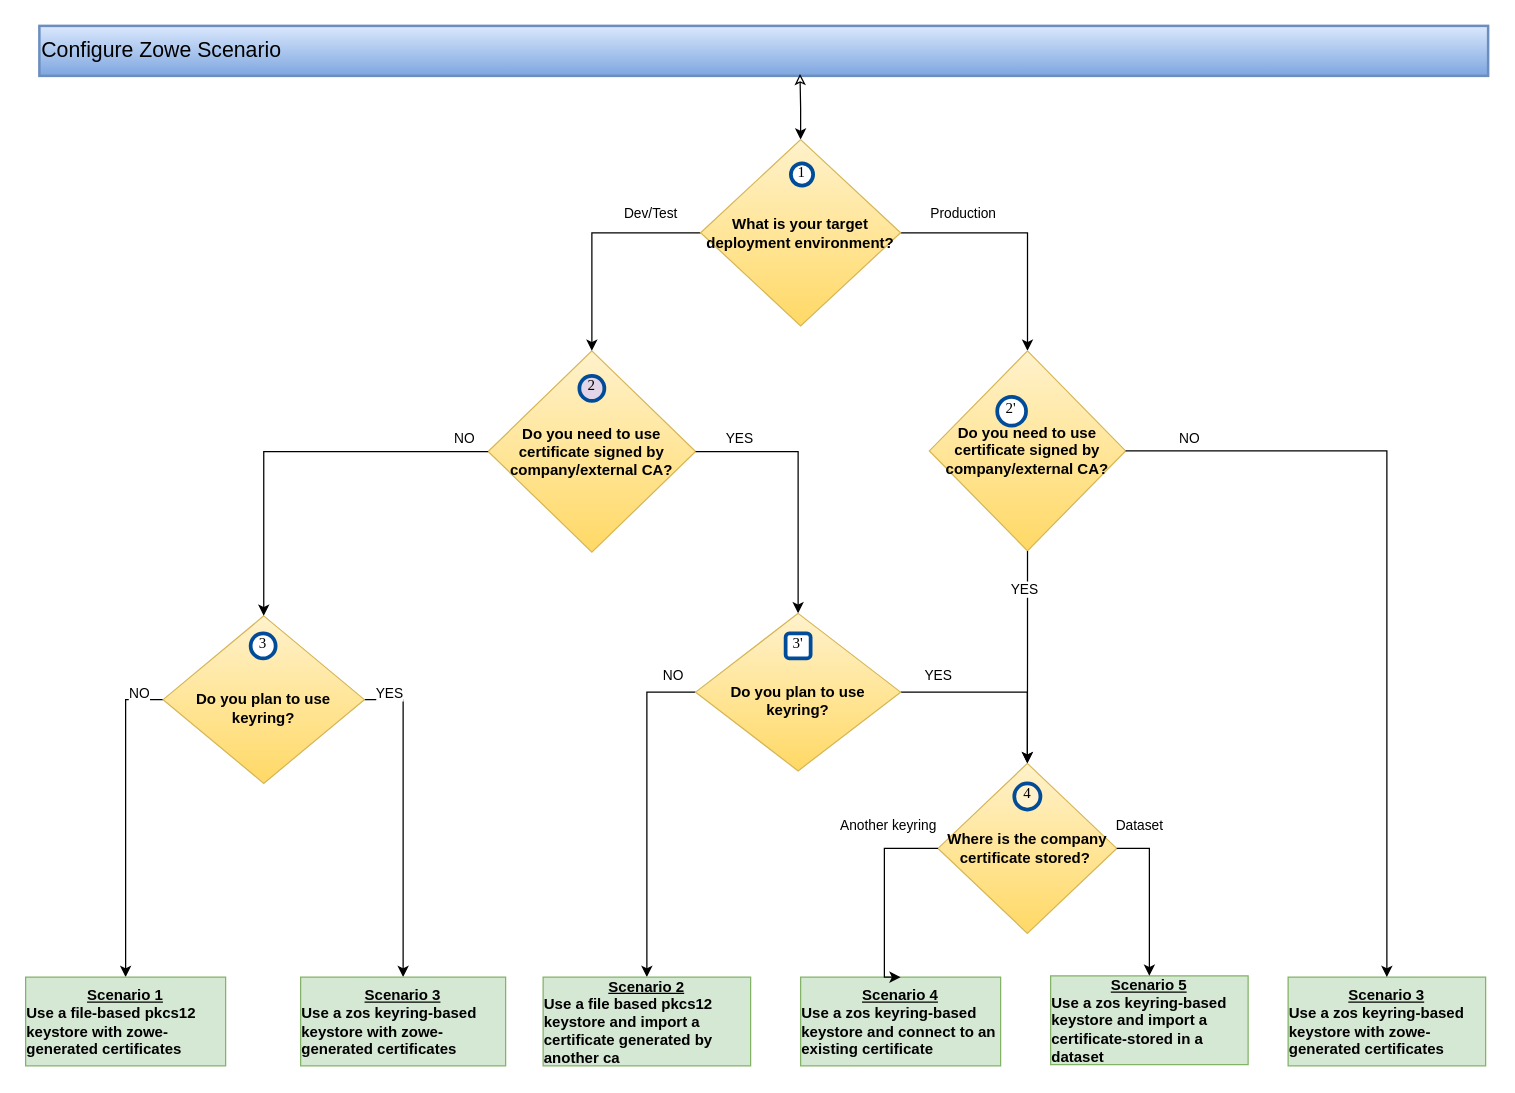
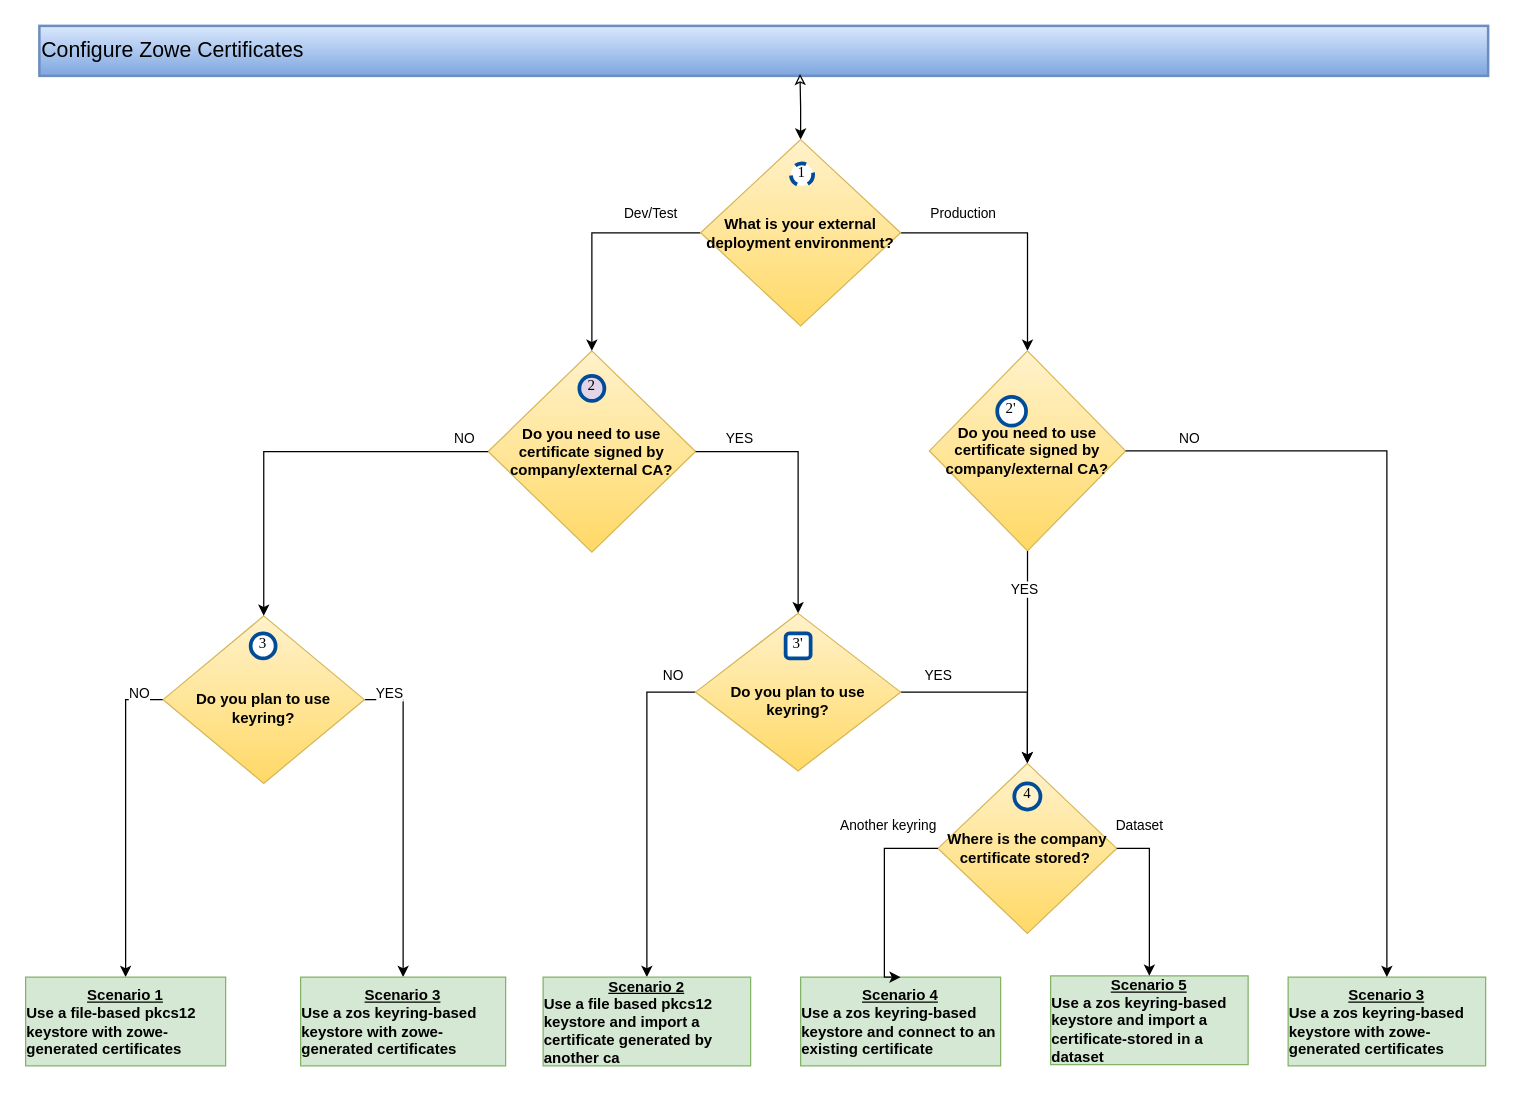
(168, 51) -> (189, 51)
(802, 174) -> (802, 174)
(801, 233) -> (801, 233)
